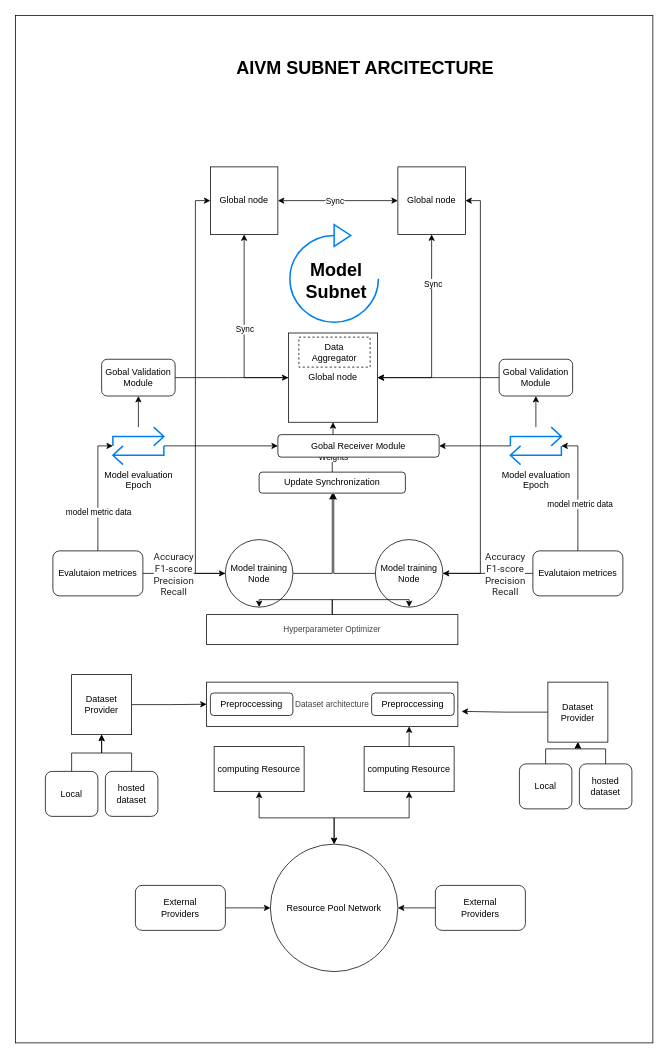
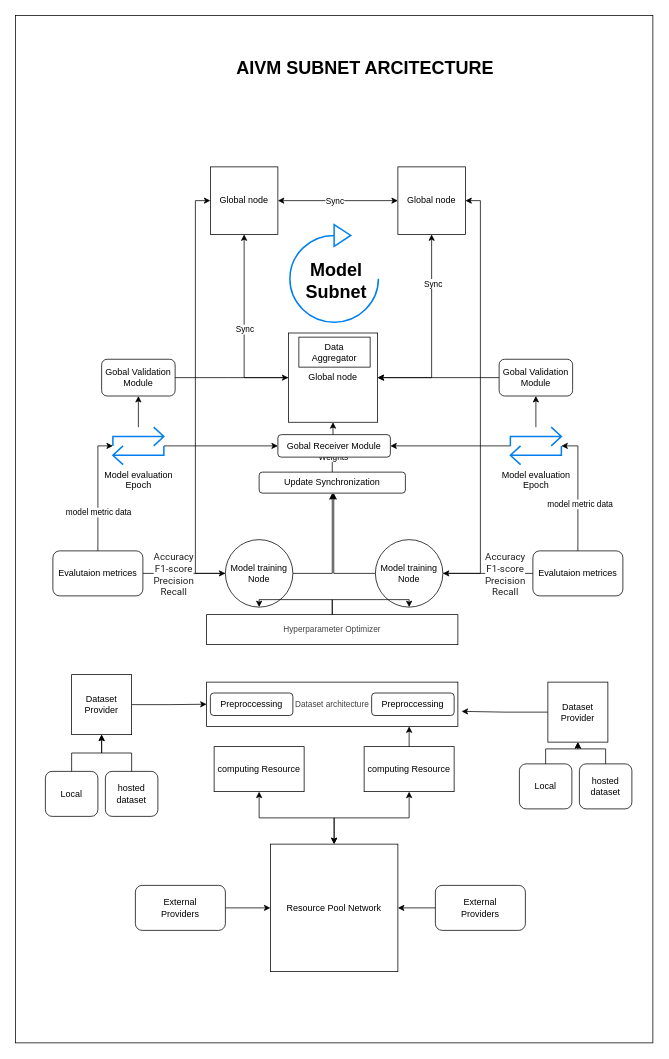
(335, 352) -> (335, 352)
(359, 446) -> (334, 446)
(334, 908) -> (334, 908)
